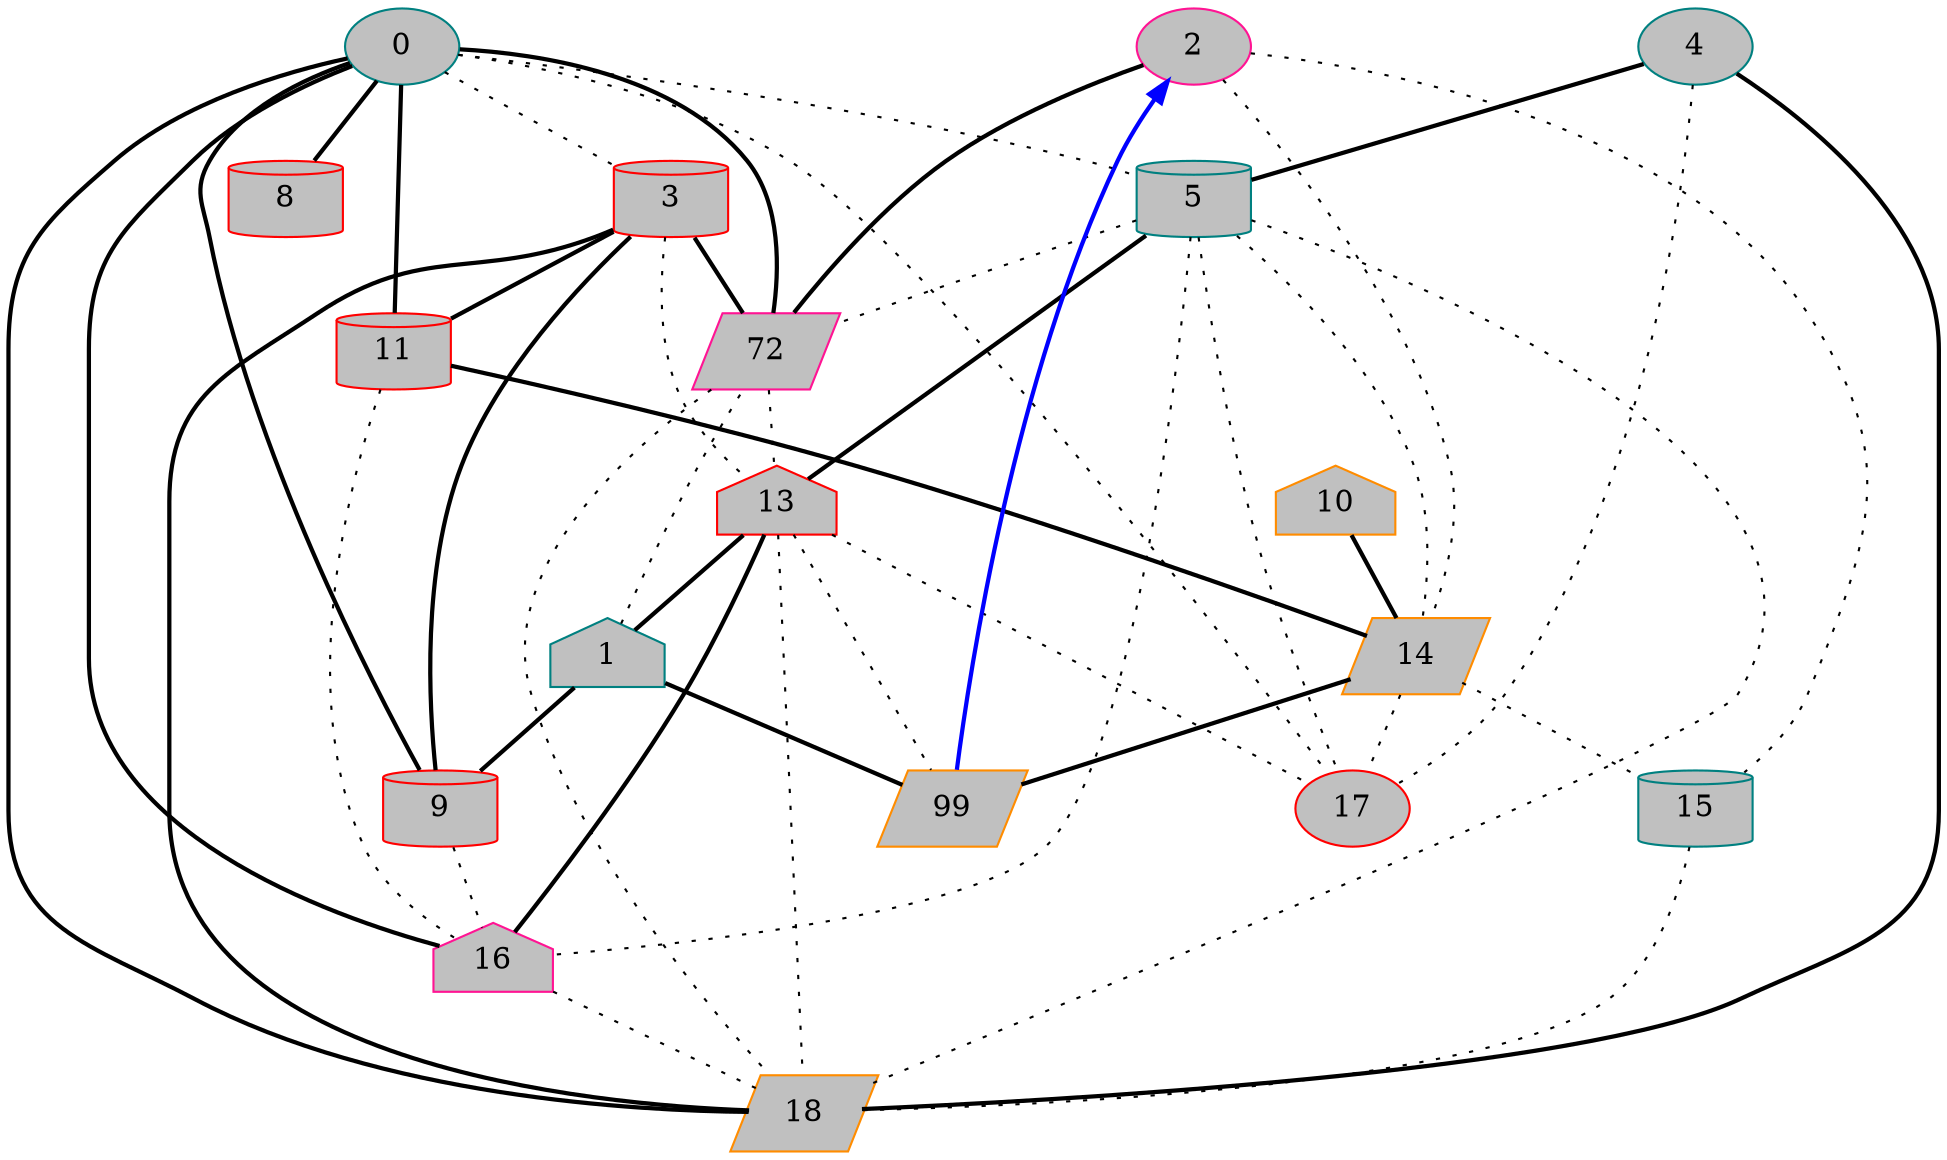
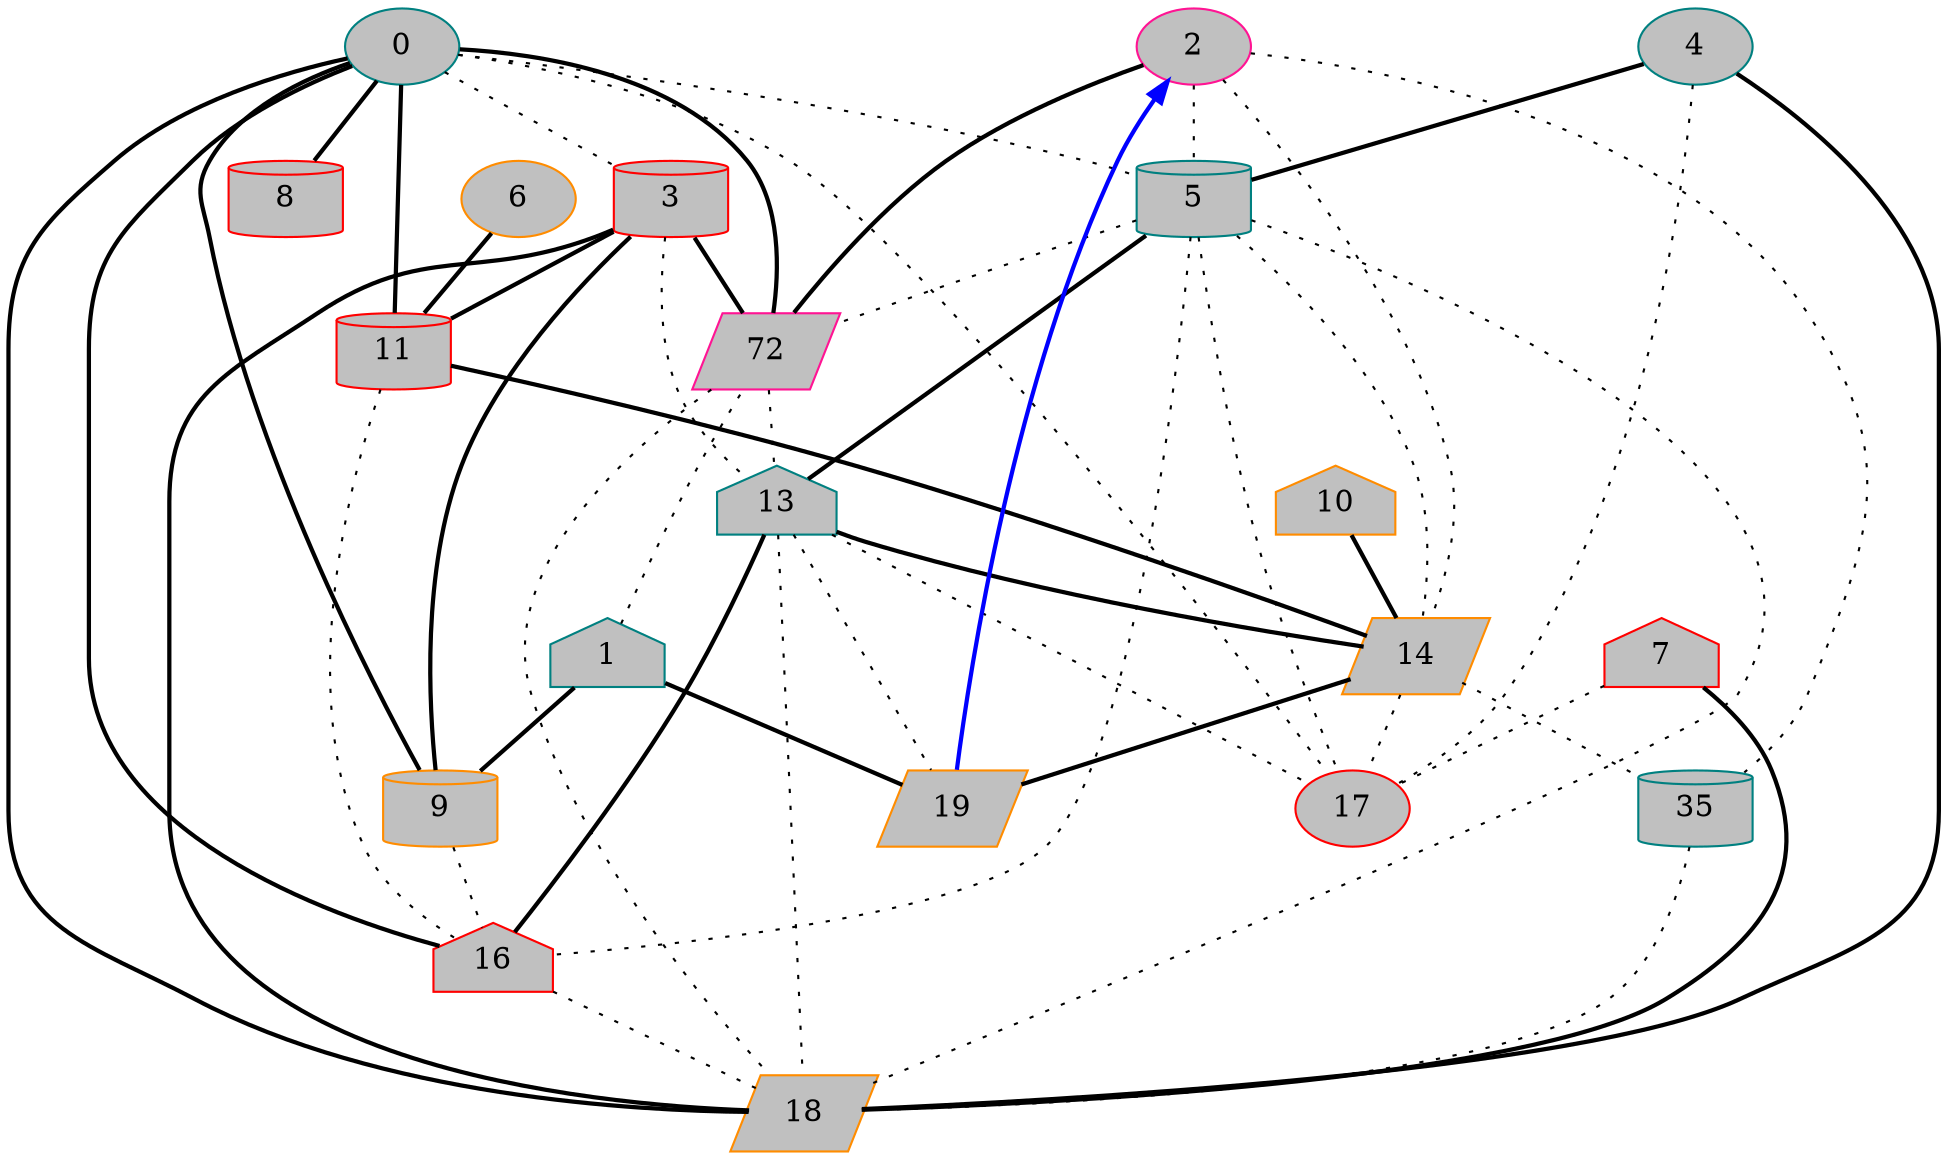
none -> (1194, 123)
none -> (519, 199)
(777, 504) -> (777, 504)
(689, 583) -> (1098, 599)
none -> (1662, 656)
(440, 809) -> (440, 809)
(952, 809) -> (952, 809)
(1695, 809) -> (1695, 809)
(493, 961) -> (493, 961)
